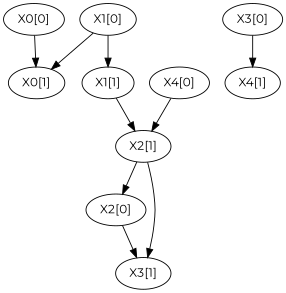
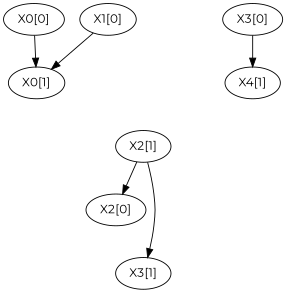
(108, 83) -> none
(179, 83) -> none
(128, 237) -> none
